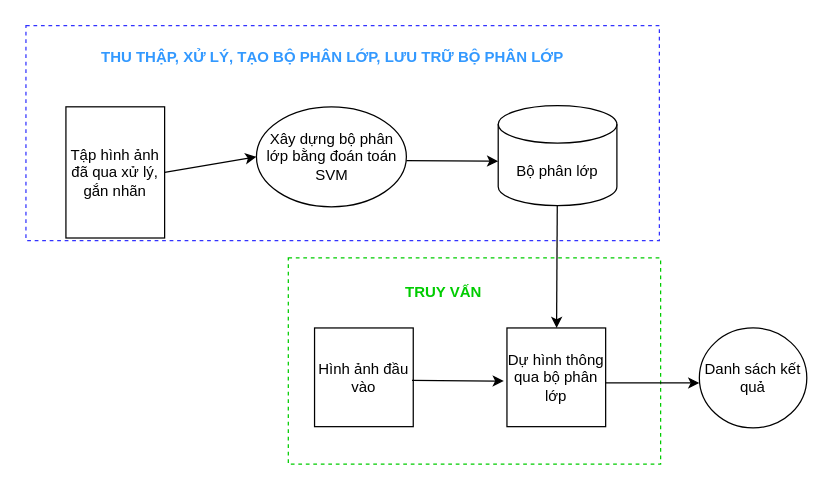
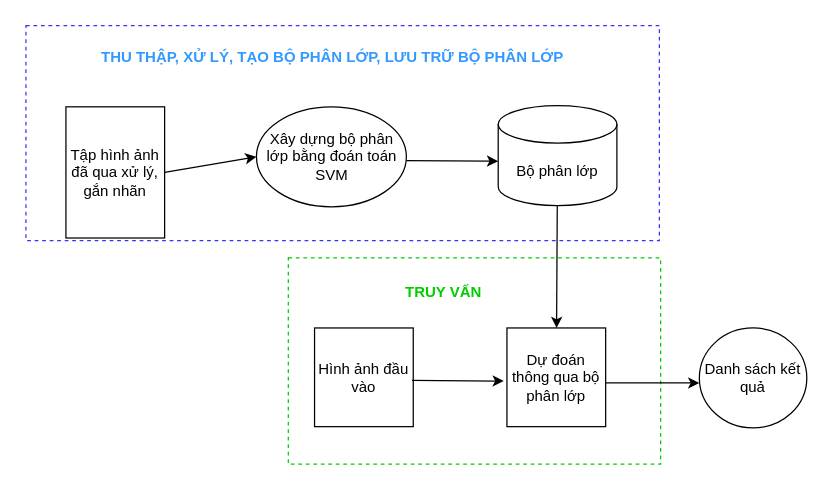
(556, 378) -> (556, 378)
